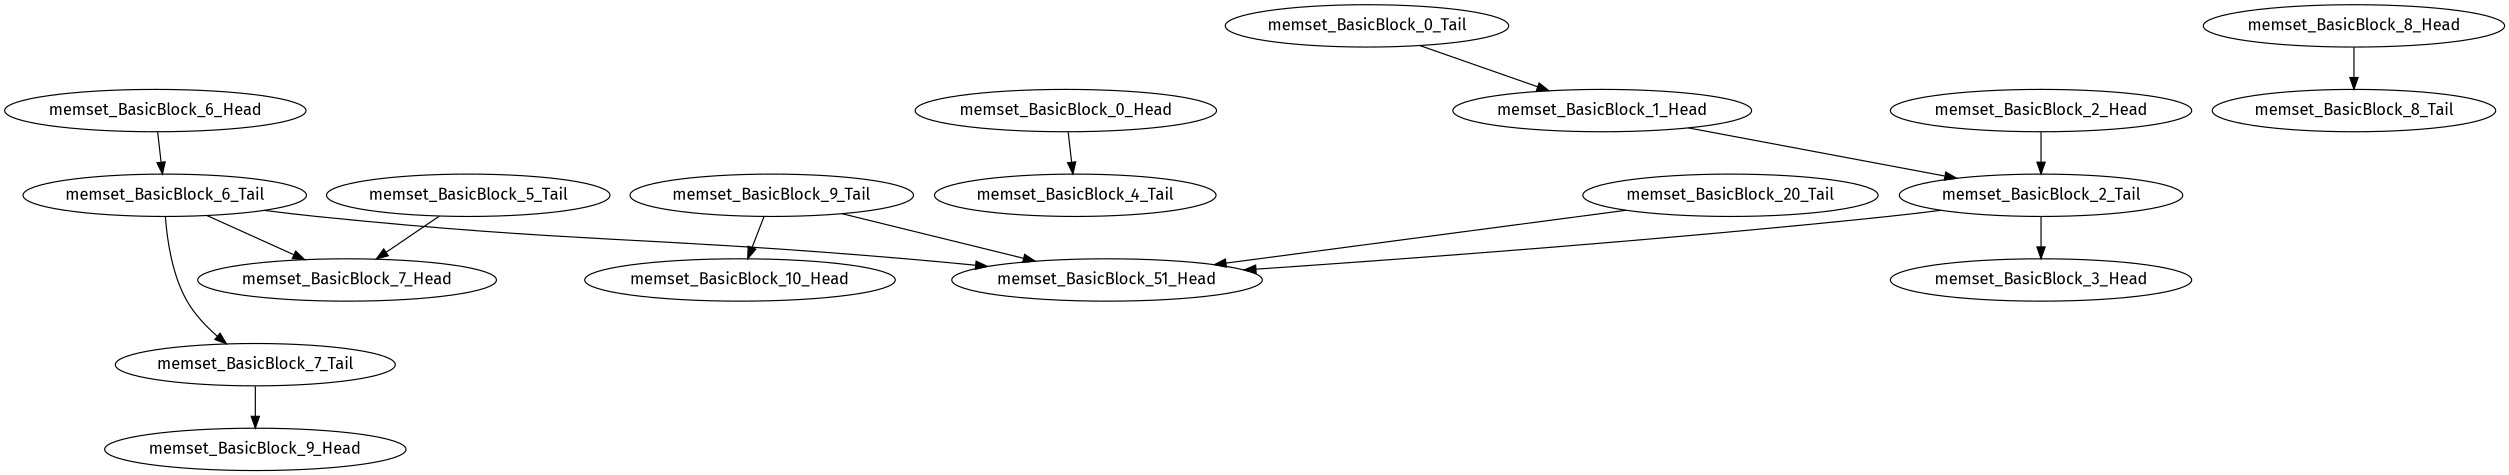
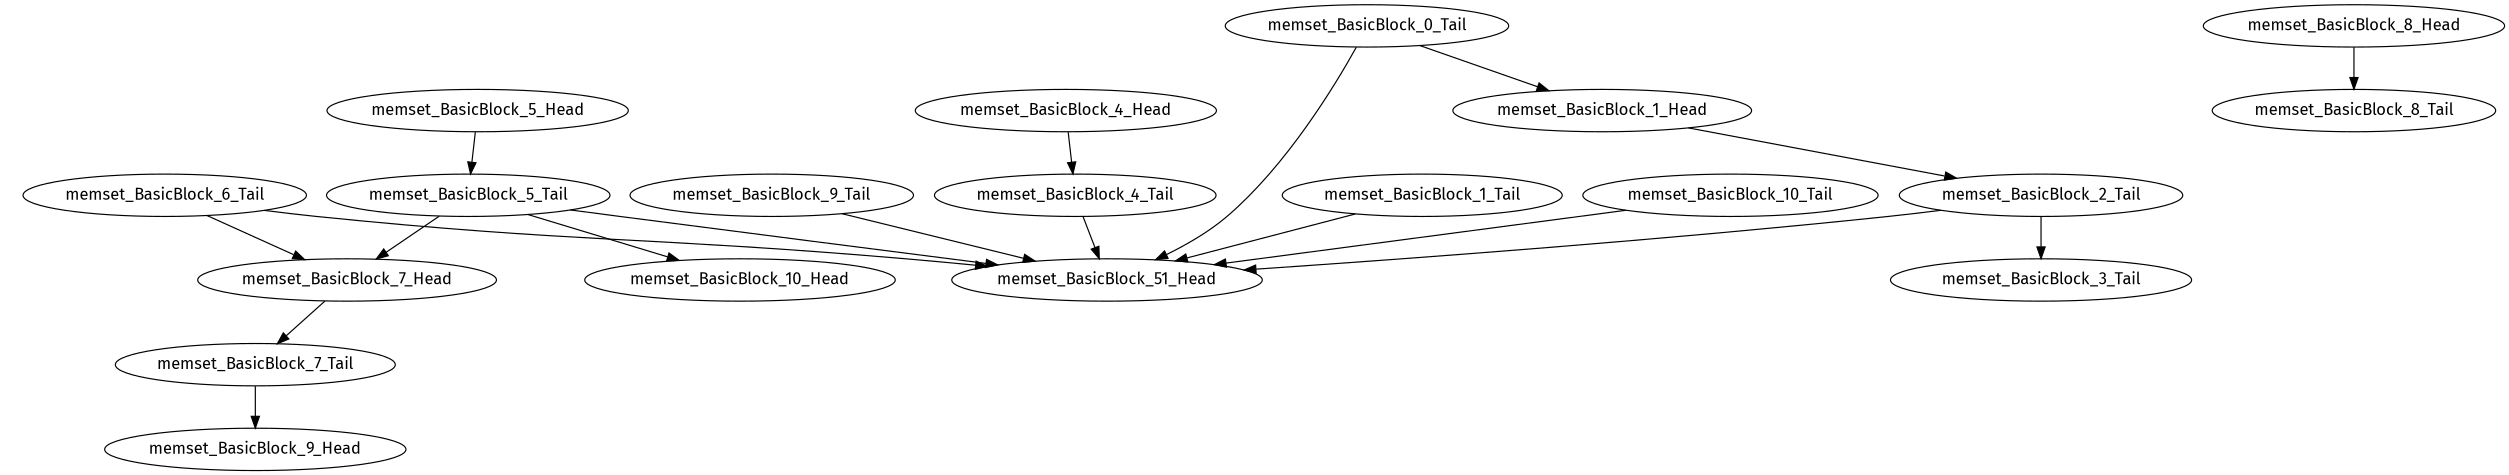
(155, 111) -> none
none -> (478, 111)
(1066, 111) -> (1066, 111)
(2041, 111) -> none
none -> (1277, 165)
none -> (1422, 195)
(1730, 195) -> (1730, 195)
(758, 232) -> (577, 229)
none -> (1089, 232)
none -> (778, 237)
(2041, 280) -> (2041, 280)
(178, 282) -> (306, 318)
